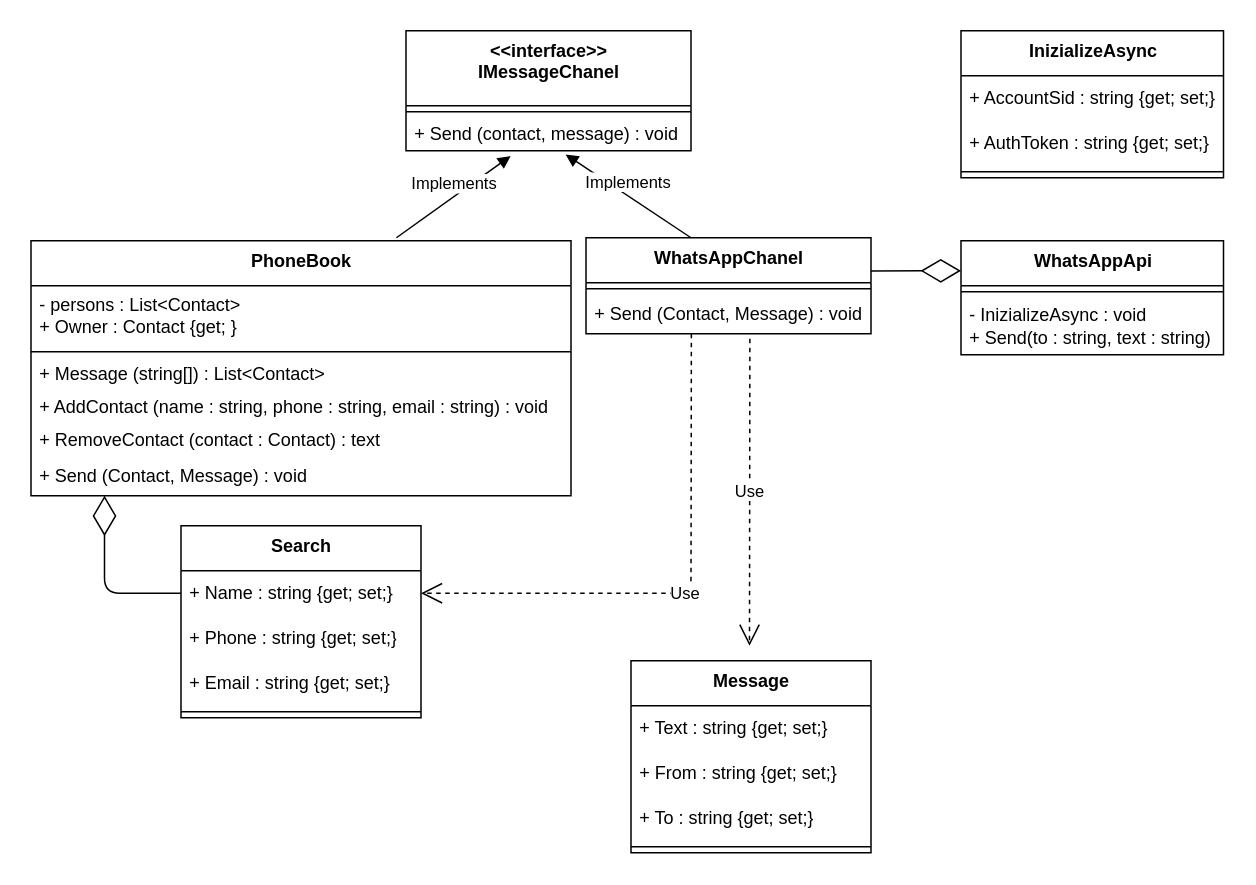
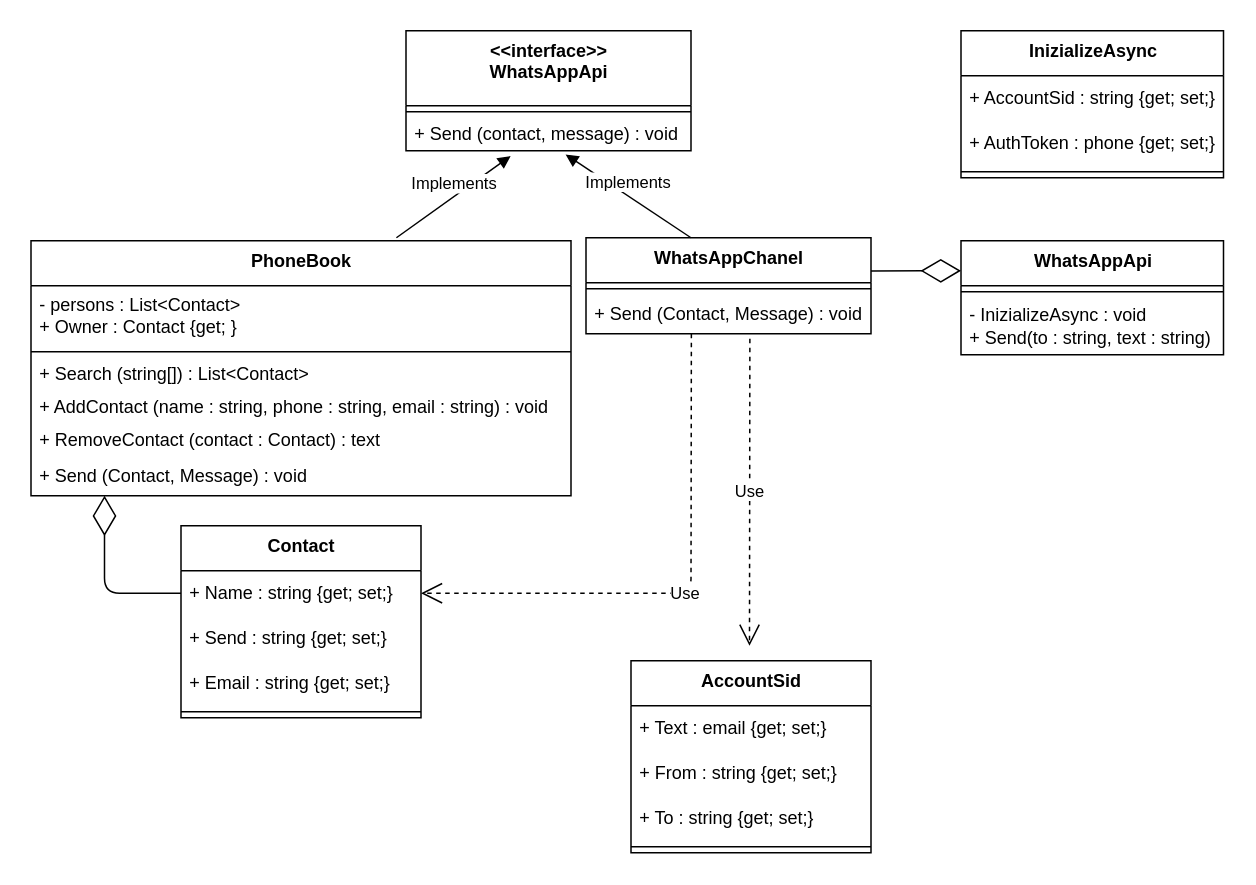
(549, 63) -> (549, 63)
(1110, 143) -> (1107, 143)
(205, 374) -> (200, 374)
(302, 547) -> (302, 547)
(310, 638) -> (305, 638)
(752, 682) -> (752, 682)
(755, 728) -> (747, 728)
